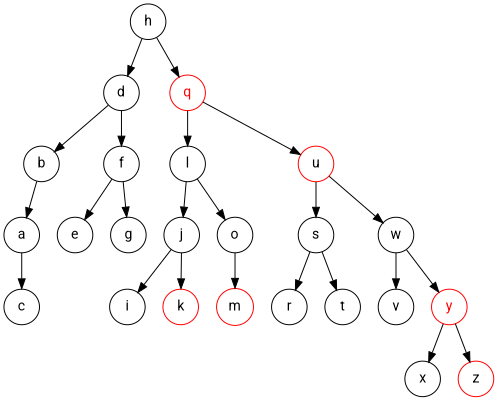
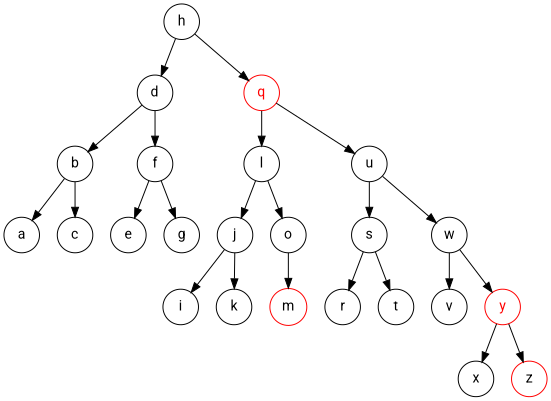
(316, 164) -> (369, 164)
(22, 266) -> (75, 195)
(181, 307) -> (234, 307)
